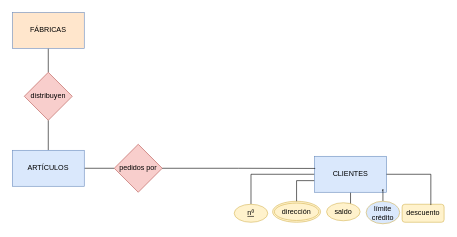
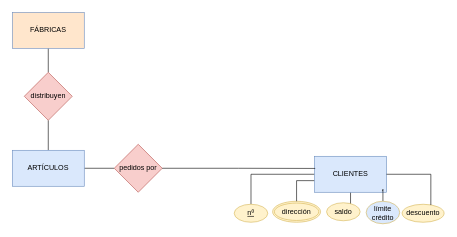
(423, 213) -> (423, 213)
